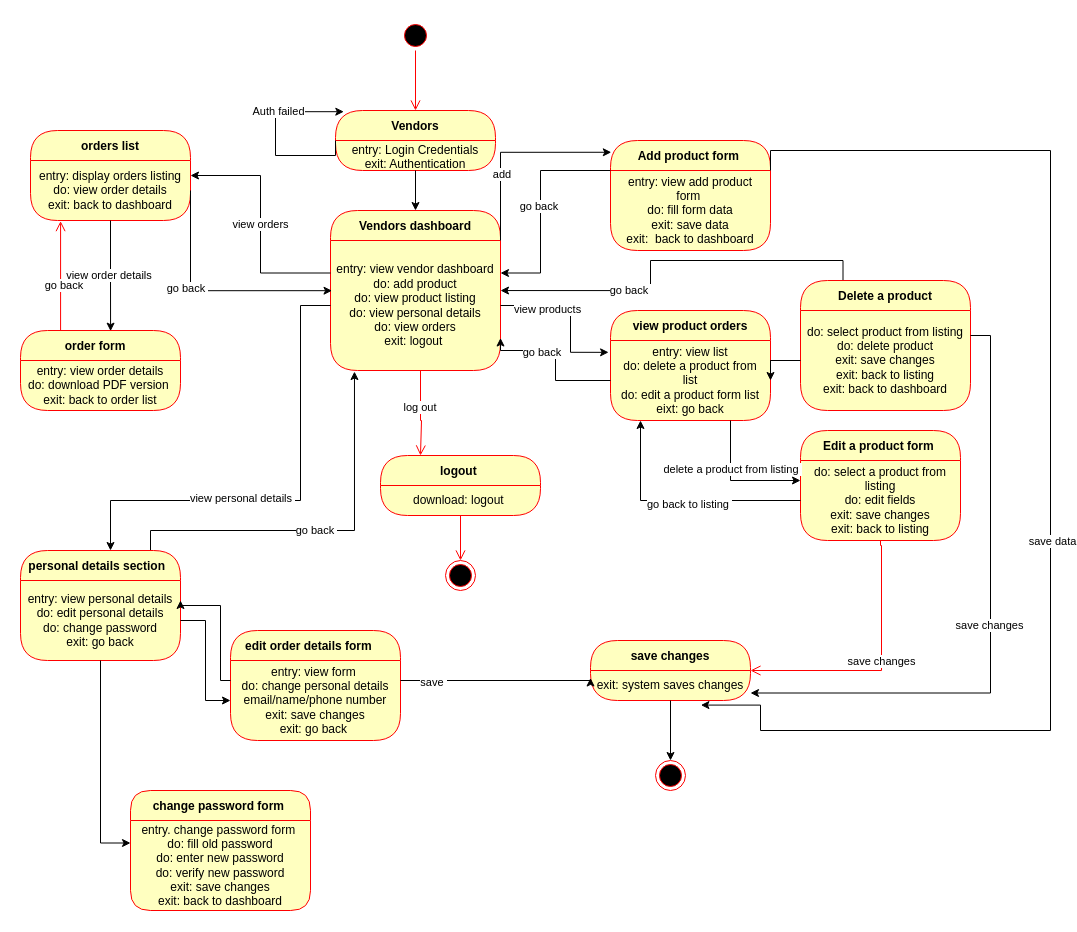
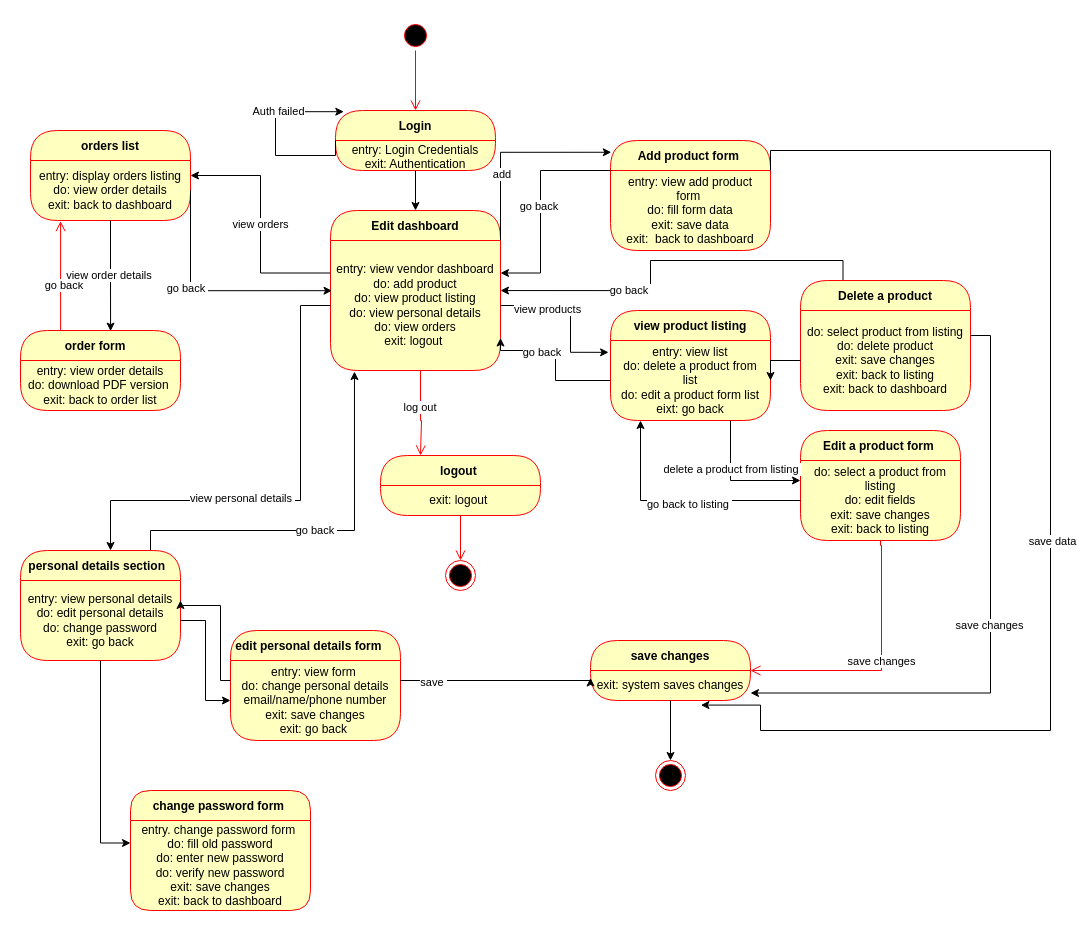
(415, 126) -> (415, 126)
(415, 226) -> (415, 226)
(690, 326) -> (690, 326)
(461, 501) -> (461, 501)
(315, 646) -> (315, 646)
